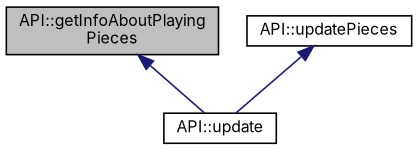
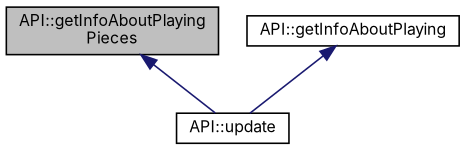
(329, 31) -> (353, 31)
